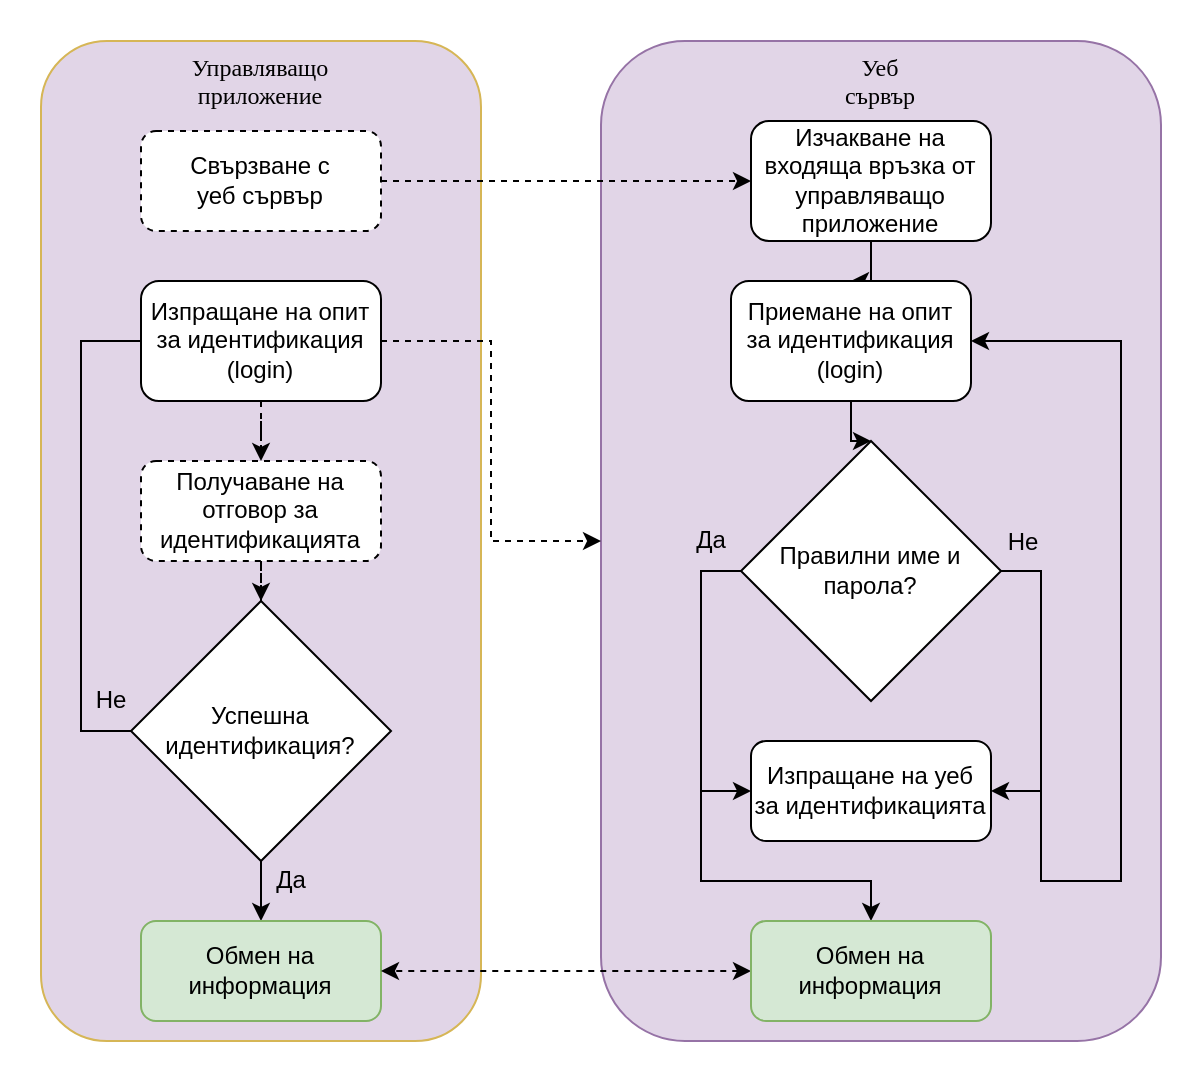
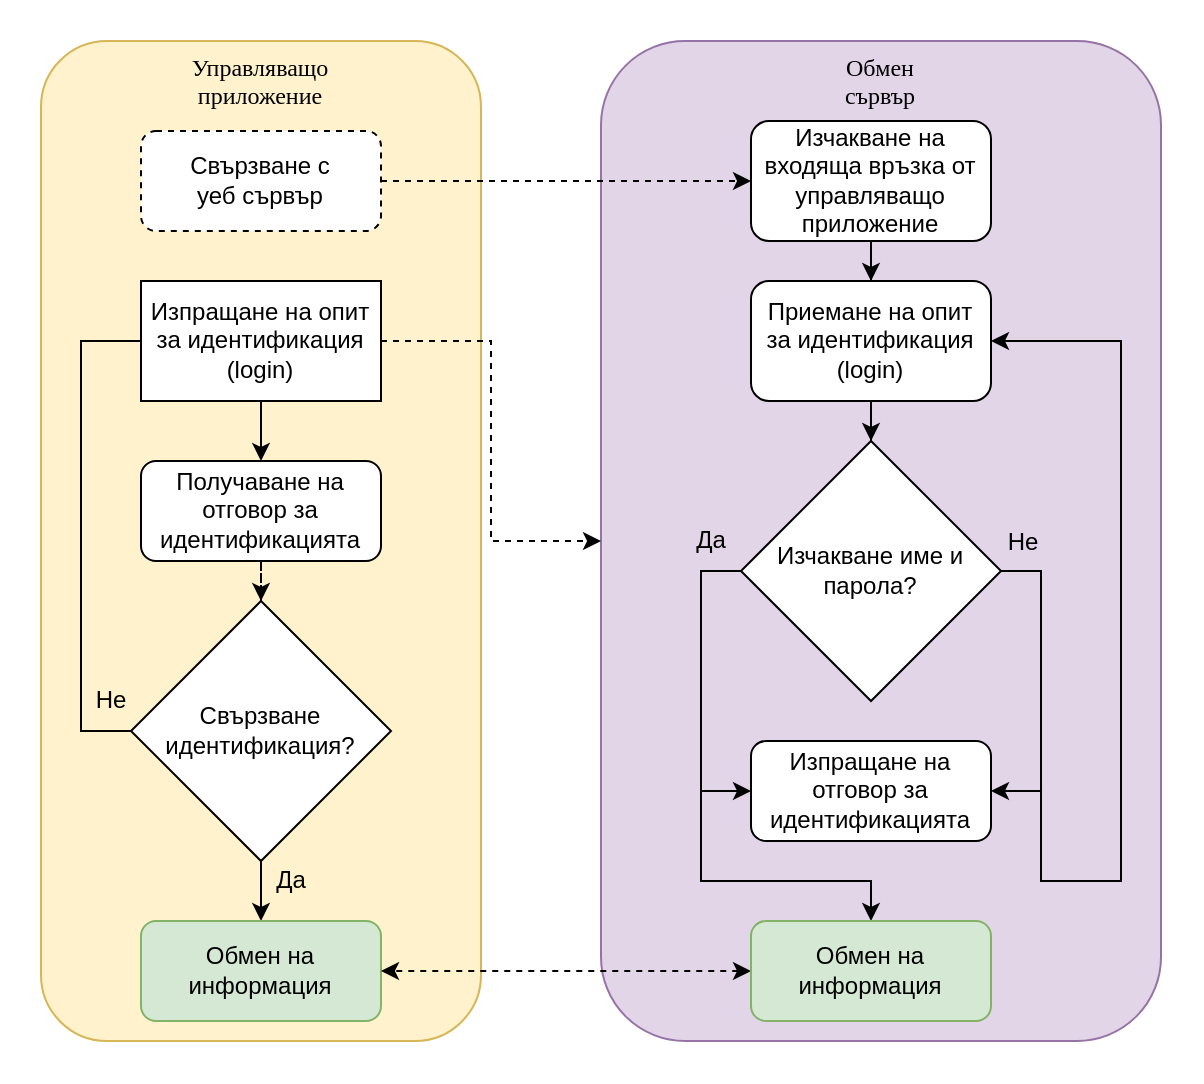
(261, 84) -> (261, 84)
(881, 84) -> (881, 84)
(261, 341) -> (261, 341)
(851, 341) -> (871, 341)
(261, 413) -> (261, 413)
(261, 511) -> (261, 511)
(871, 571) -> (871, 571)
(261, 731) -> (261, 731)
(871, 791) -> (871, 791)
